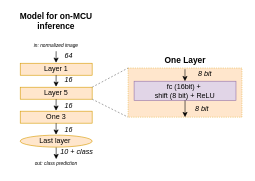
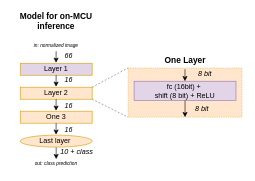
(69, 56) -> (69, 56)
(56, 69) -> (56, 69)
(56, 93) -> (56, 93)
